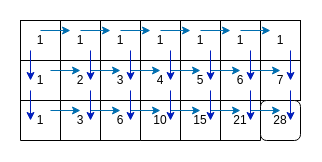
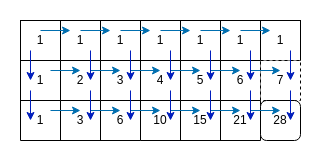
(281, 81) -> (281, 81)
